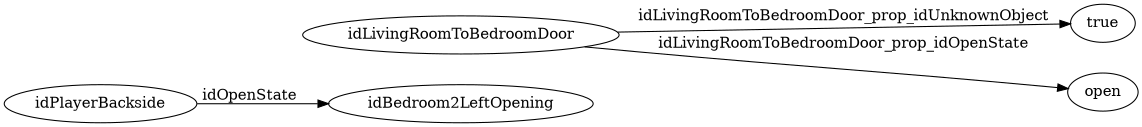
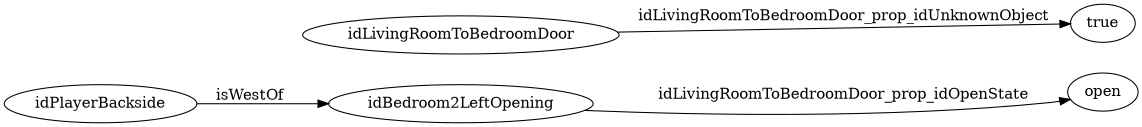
(821, 67) -> (822, 114)
(250, 96) -> (250, 96)
